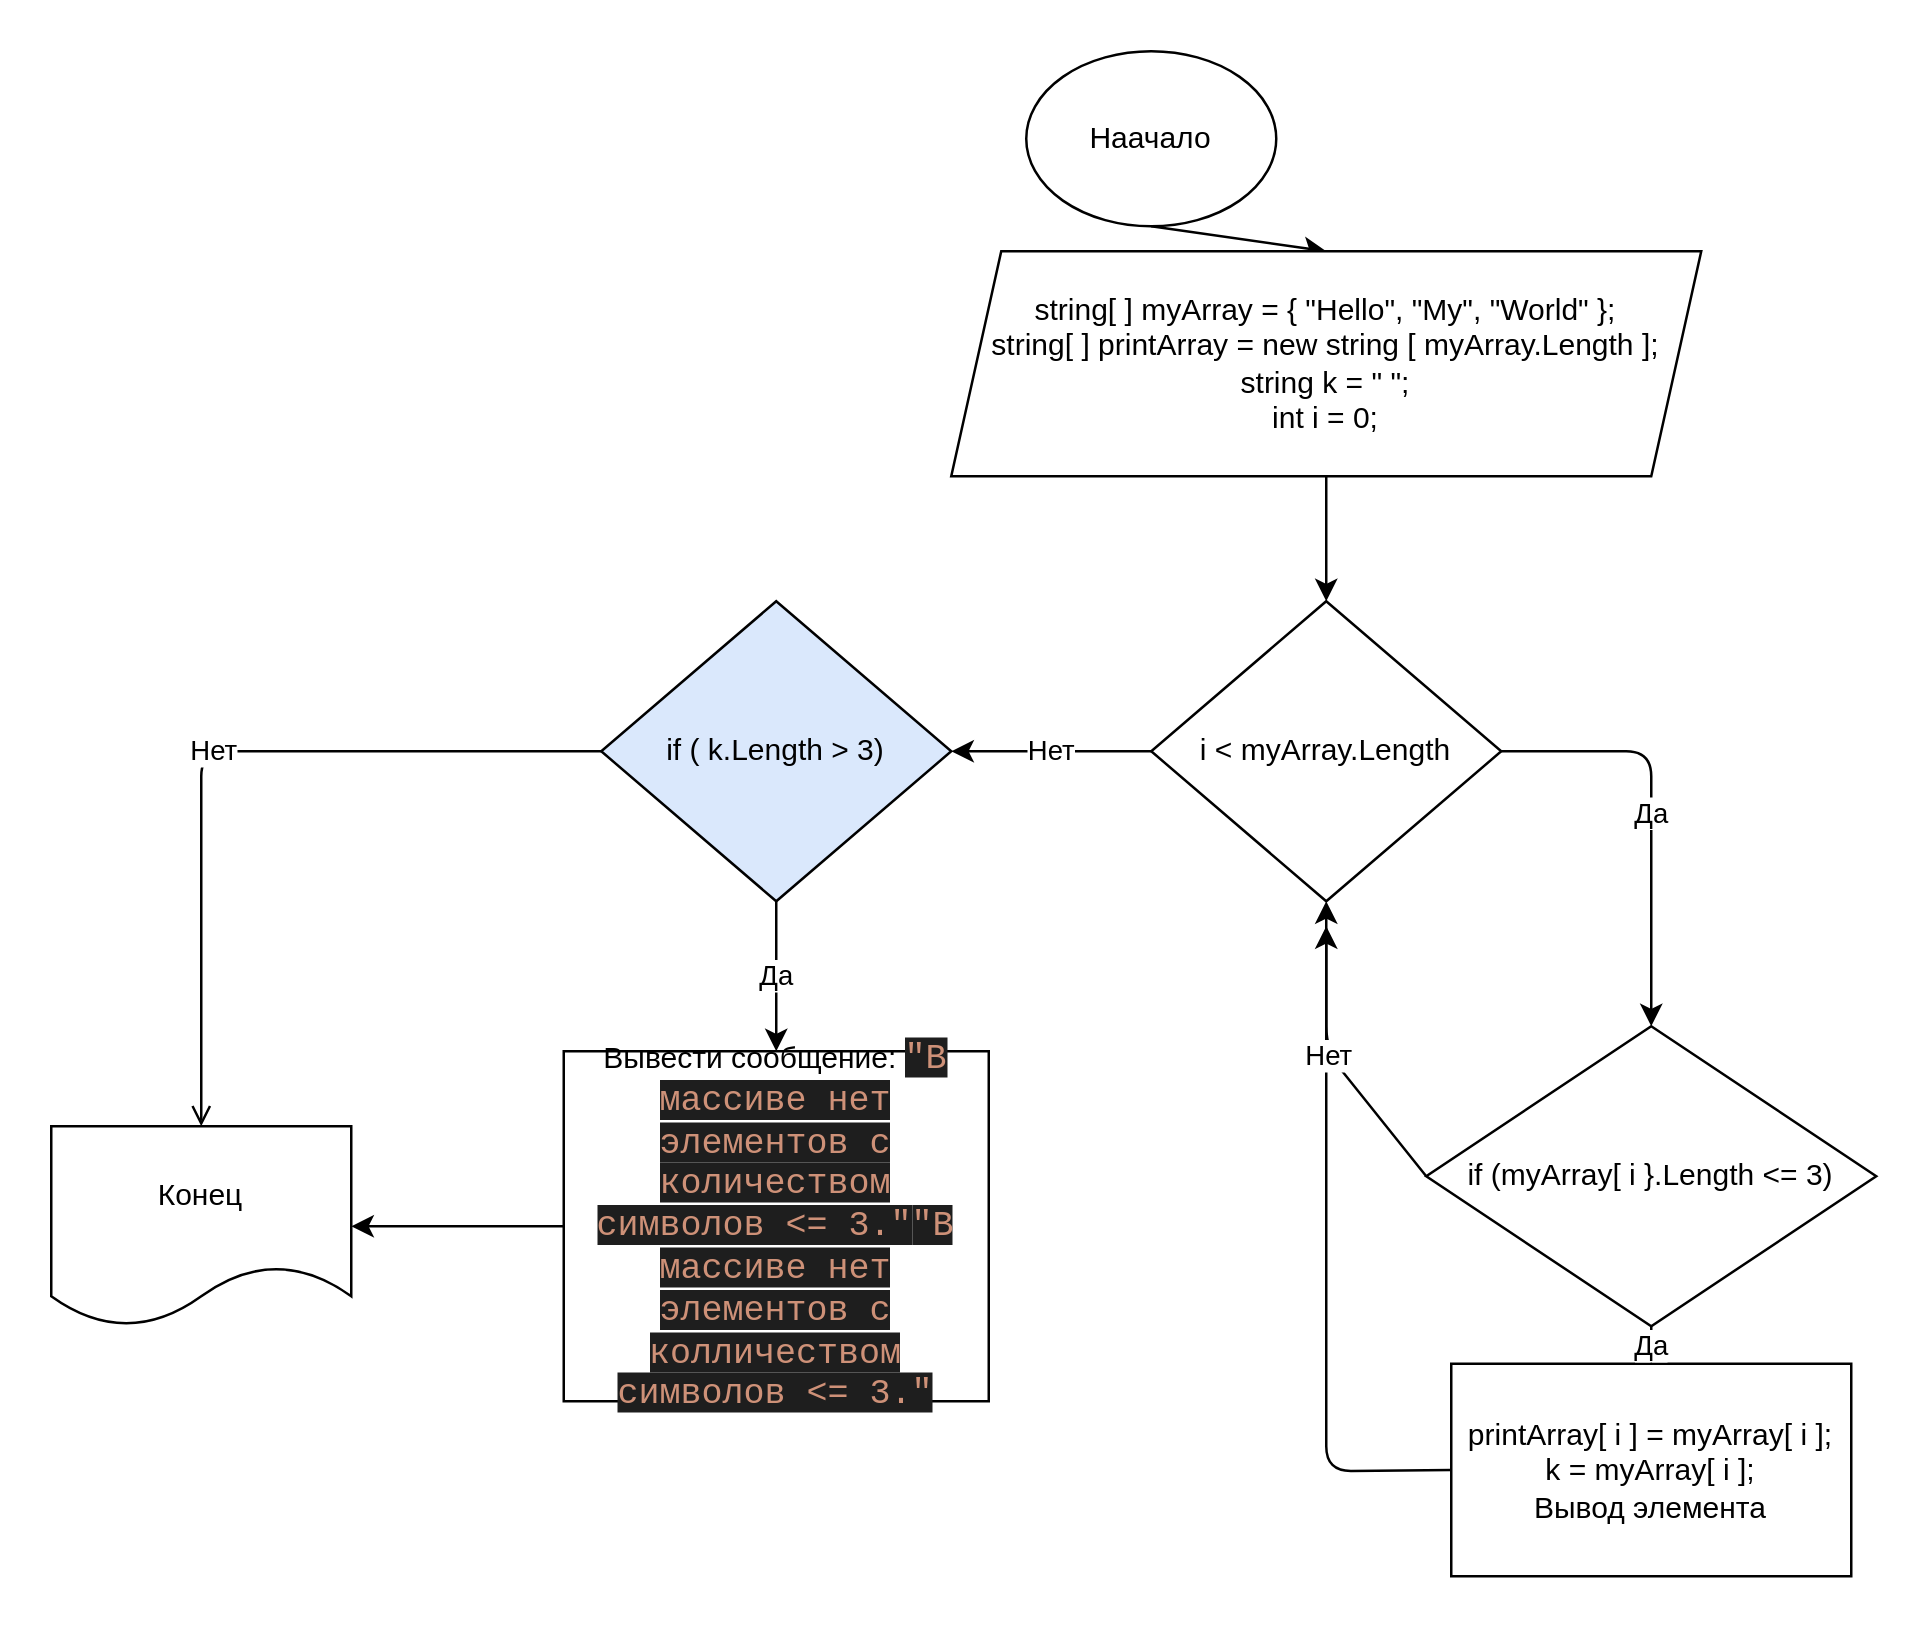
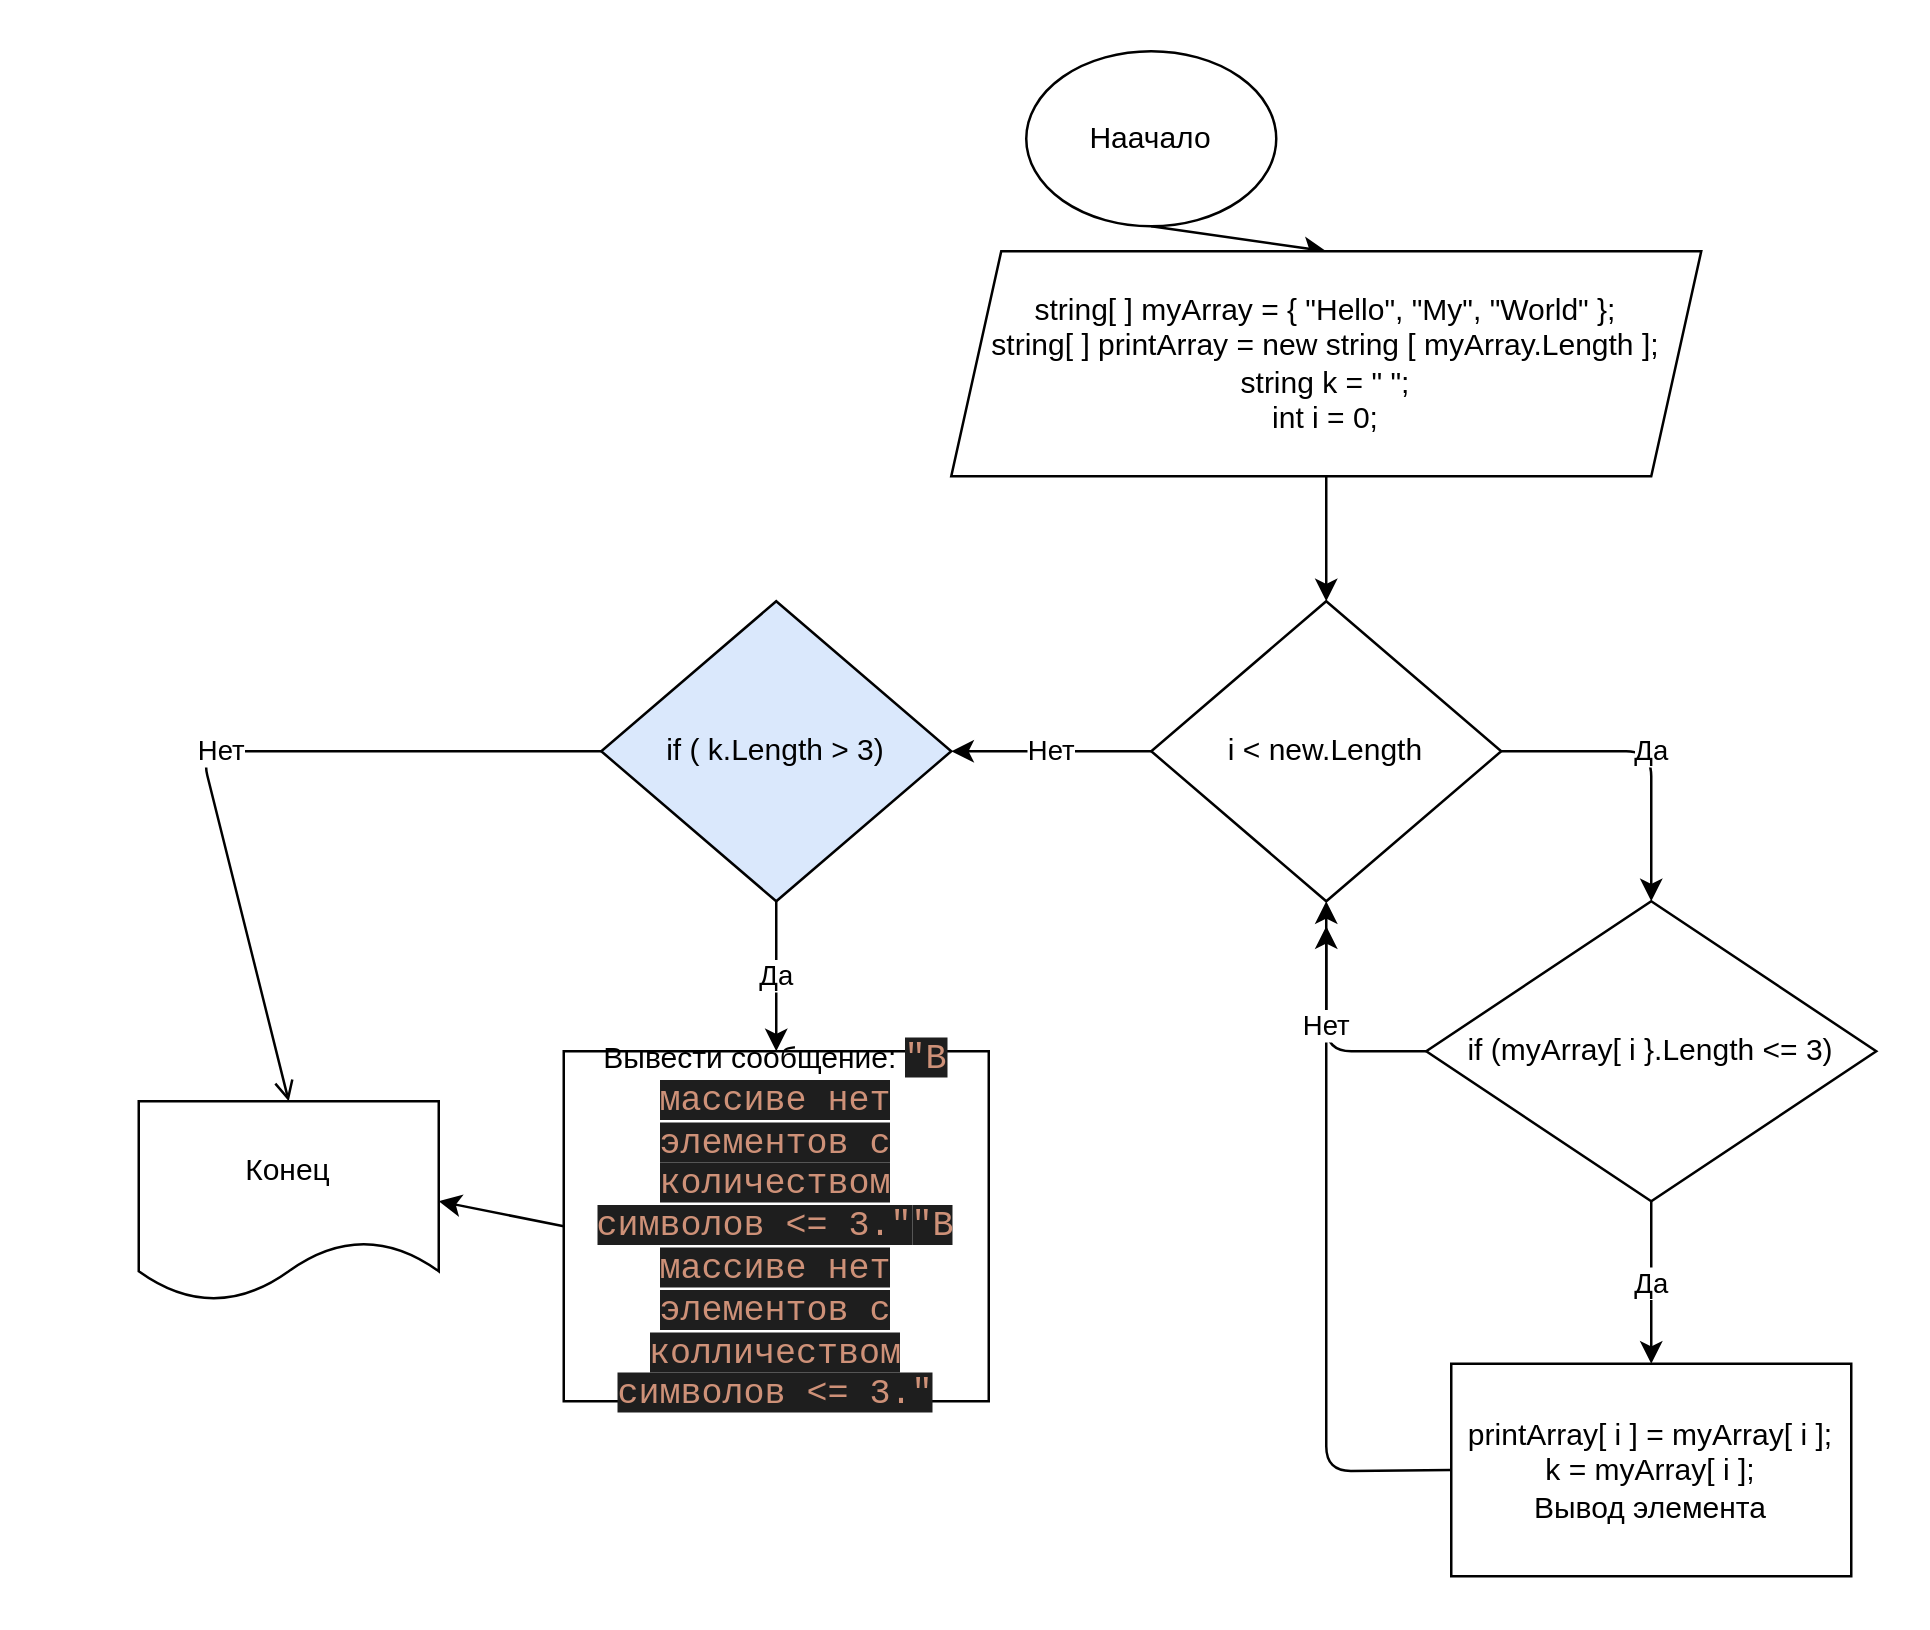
(1326, 751) -> (1326, 751)
(1651, 1176) -> (1651, 1051)
(201, 1226) -> (289, 1201)
